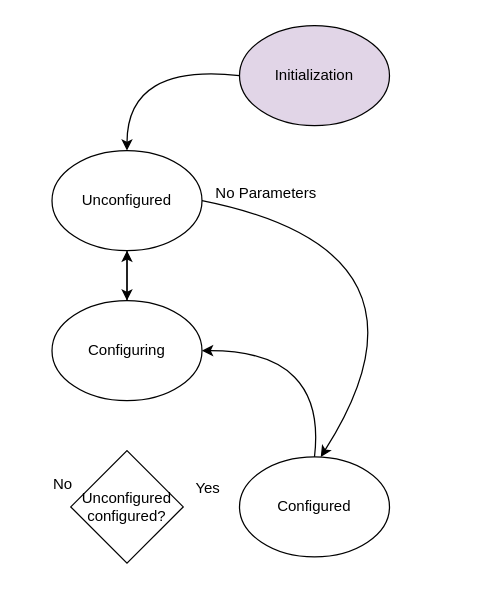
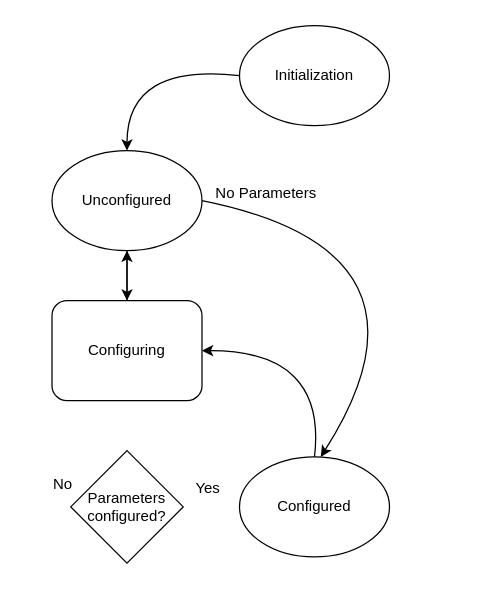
(314, 76) -> (314, 76)
(127, 351) -> (127, 351)
(127, 507) -> (127, 507)
